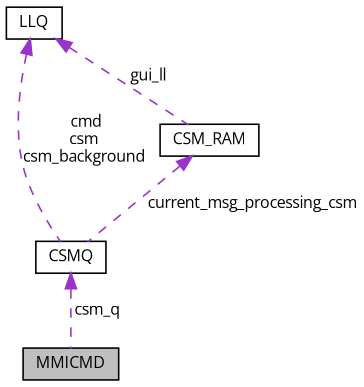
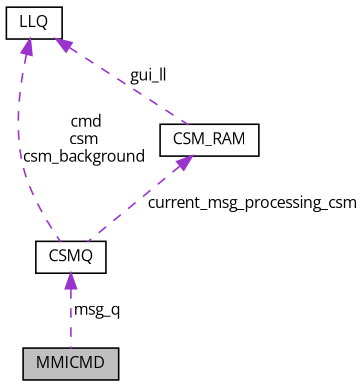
(96, 311) -> (96, 311)
